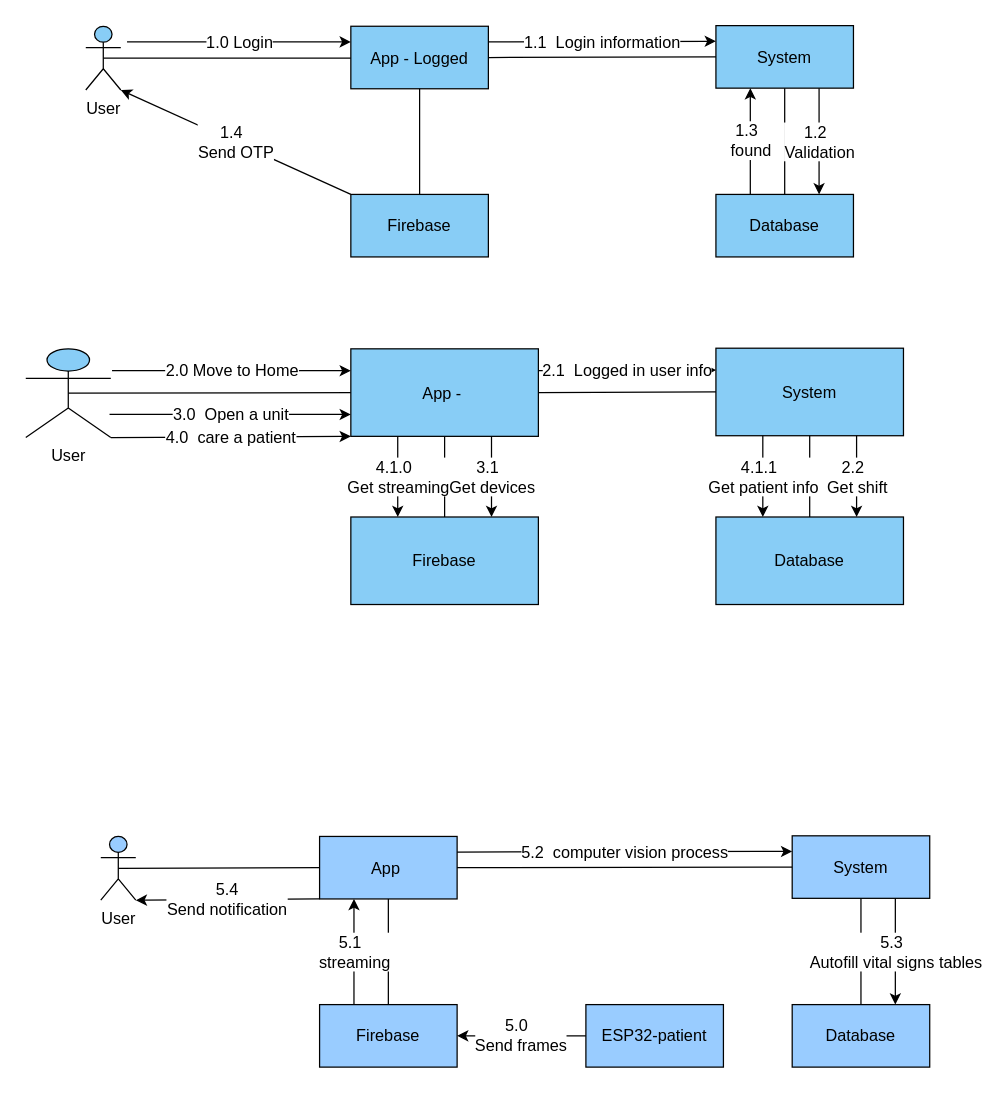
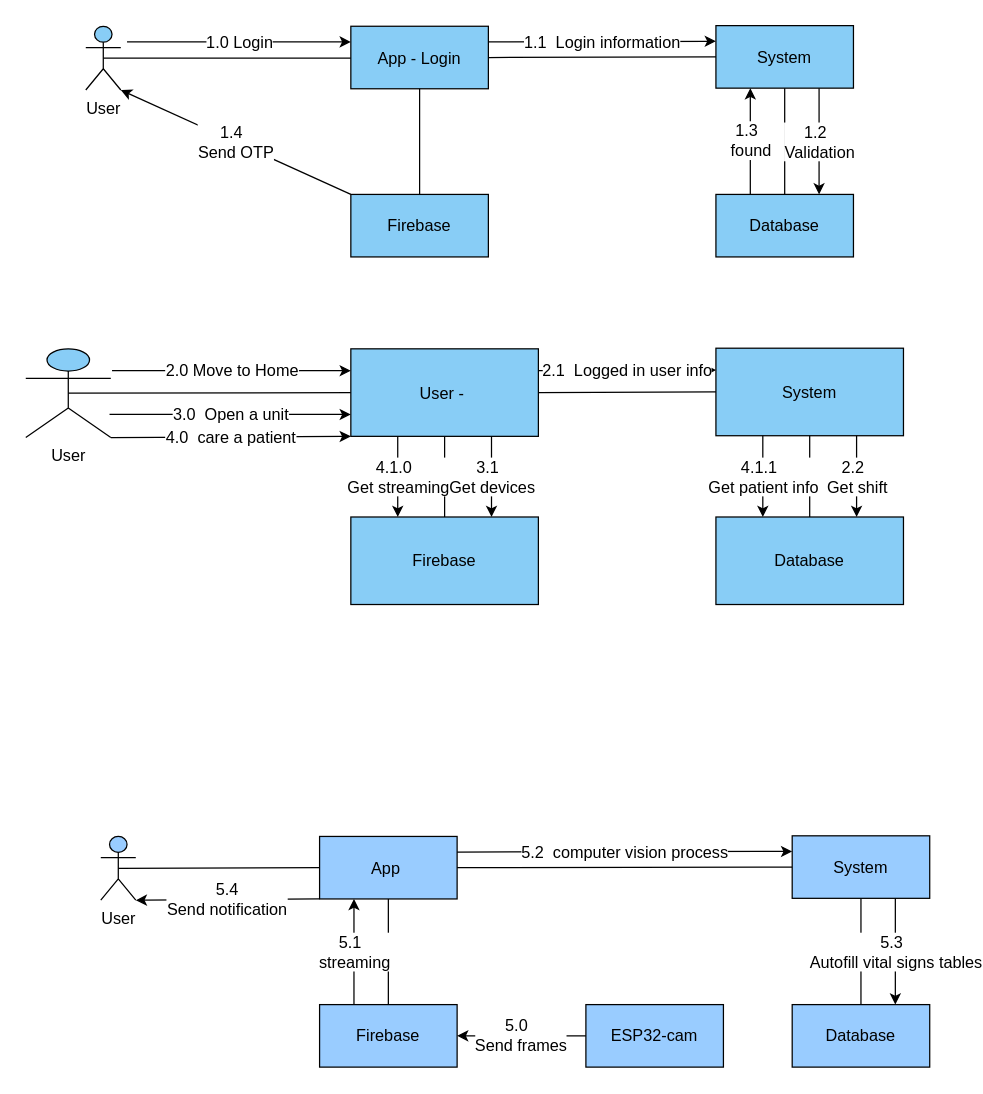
(419, 58) -> (419, 58)
(444, 393) -> (444, 393)
(654, 1036) -> (654, 1036)
